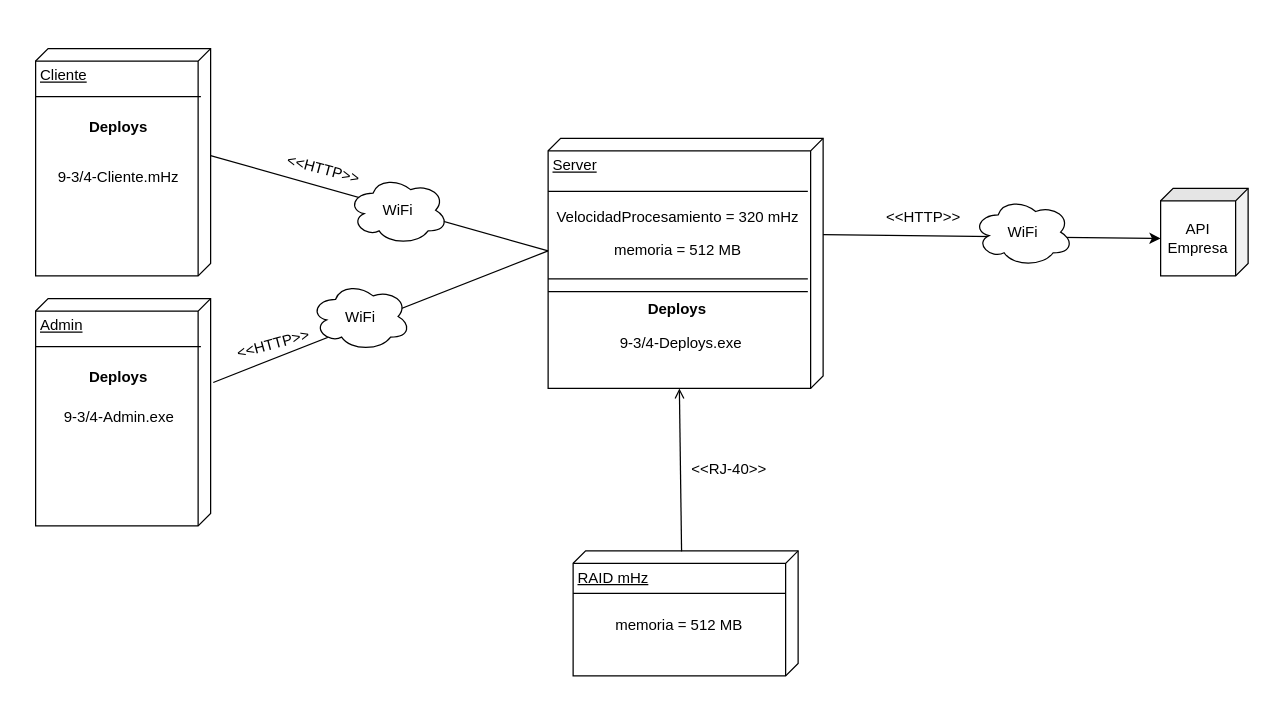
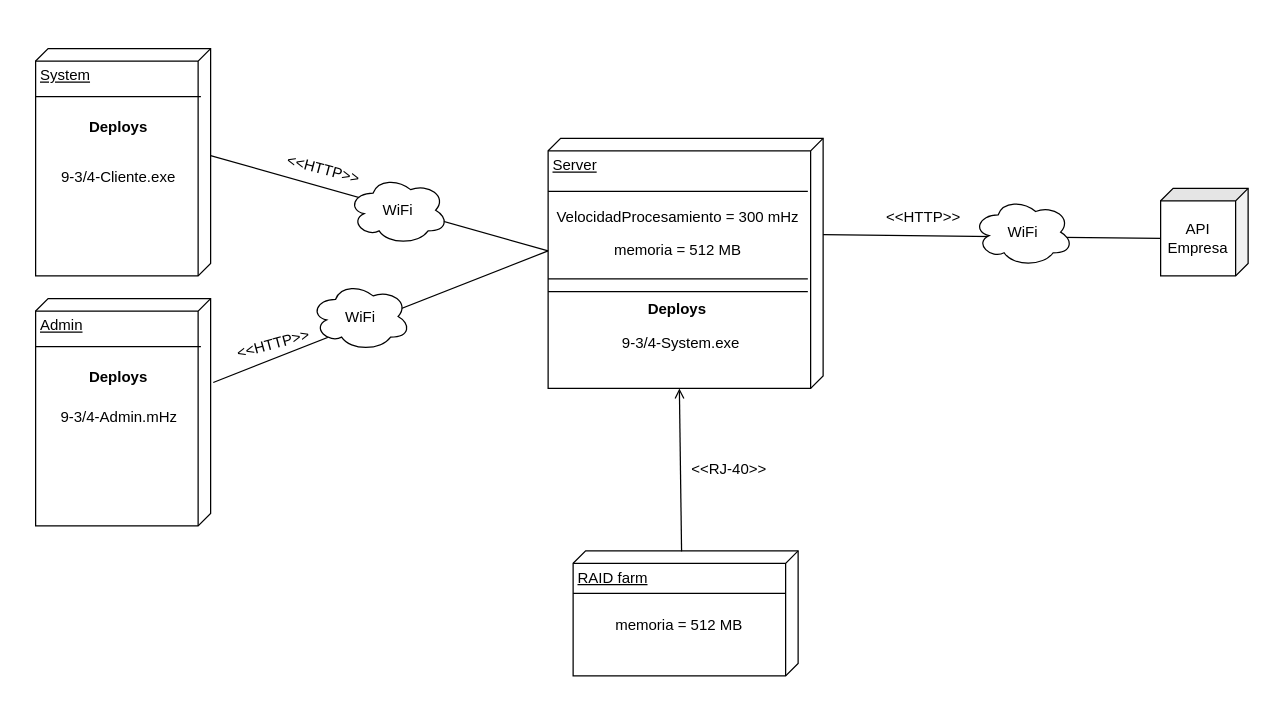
(66, 76) -> (66, 76)
(119, 177) -> (119, 177)
(678, 217) -> (678, 217)
(1151, 238) -> (1154, 238)
(681, 343) -> (681, 343)
(119, 417) -> (119, 417)
(610, 578) -> (614, 578)
